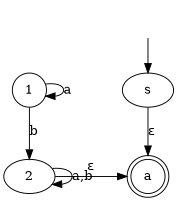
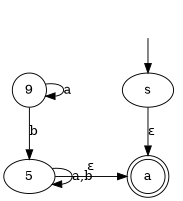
(29, 90) -> (29, 90)
(29, 176) -> (29, 176)
